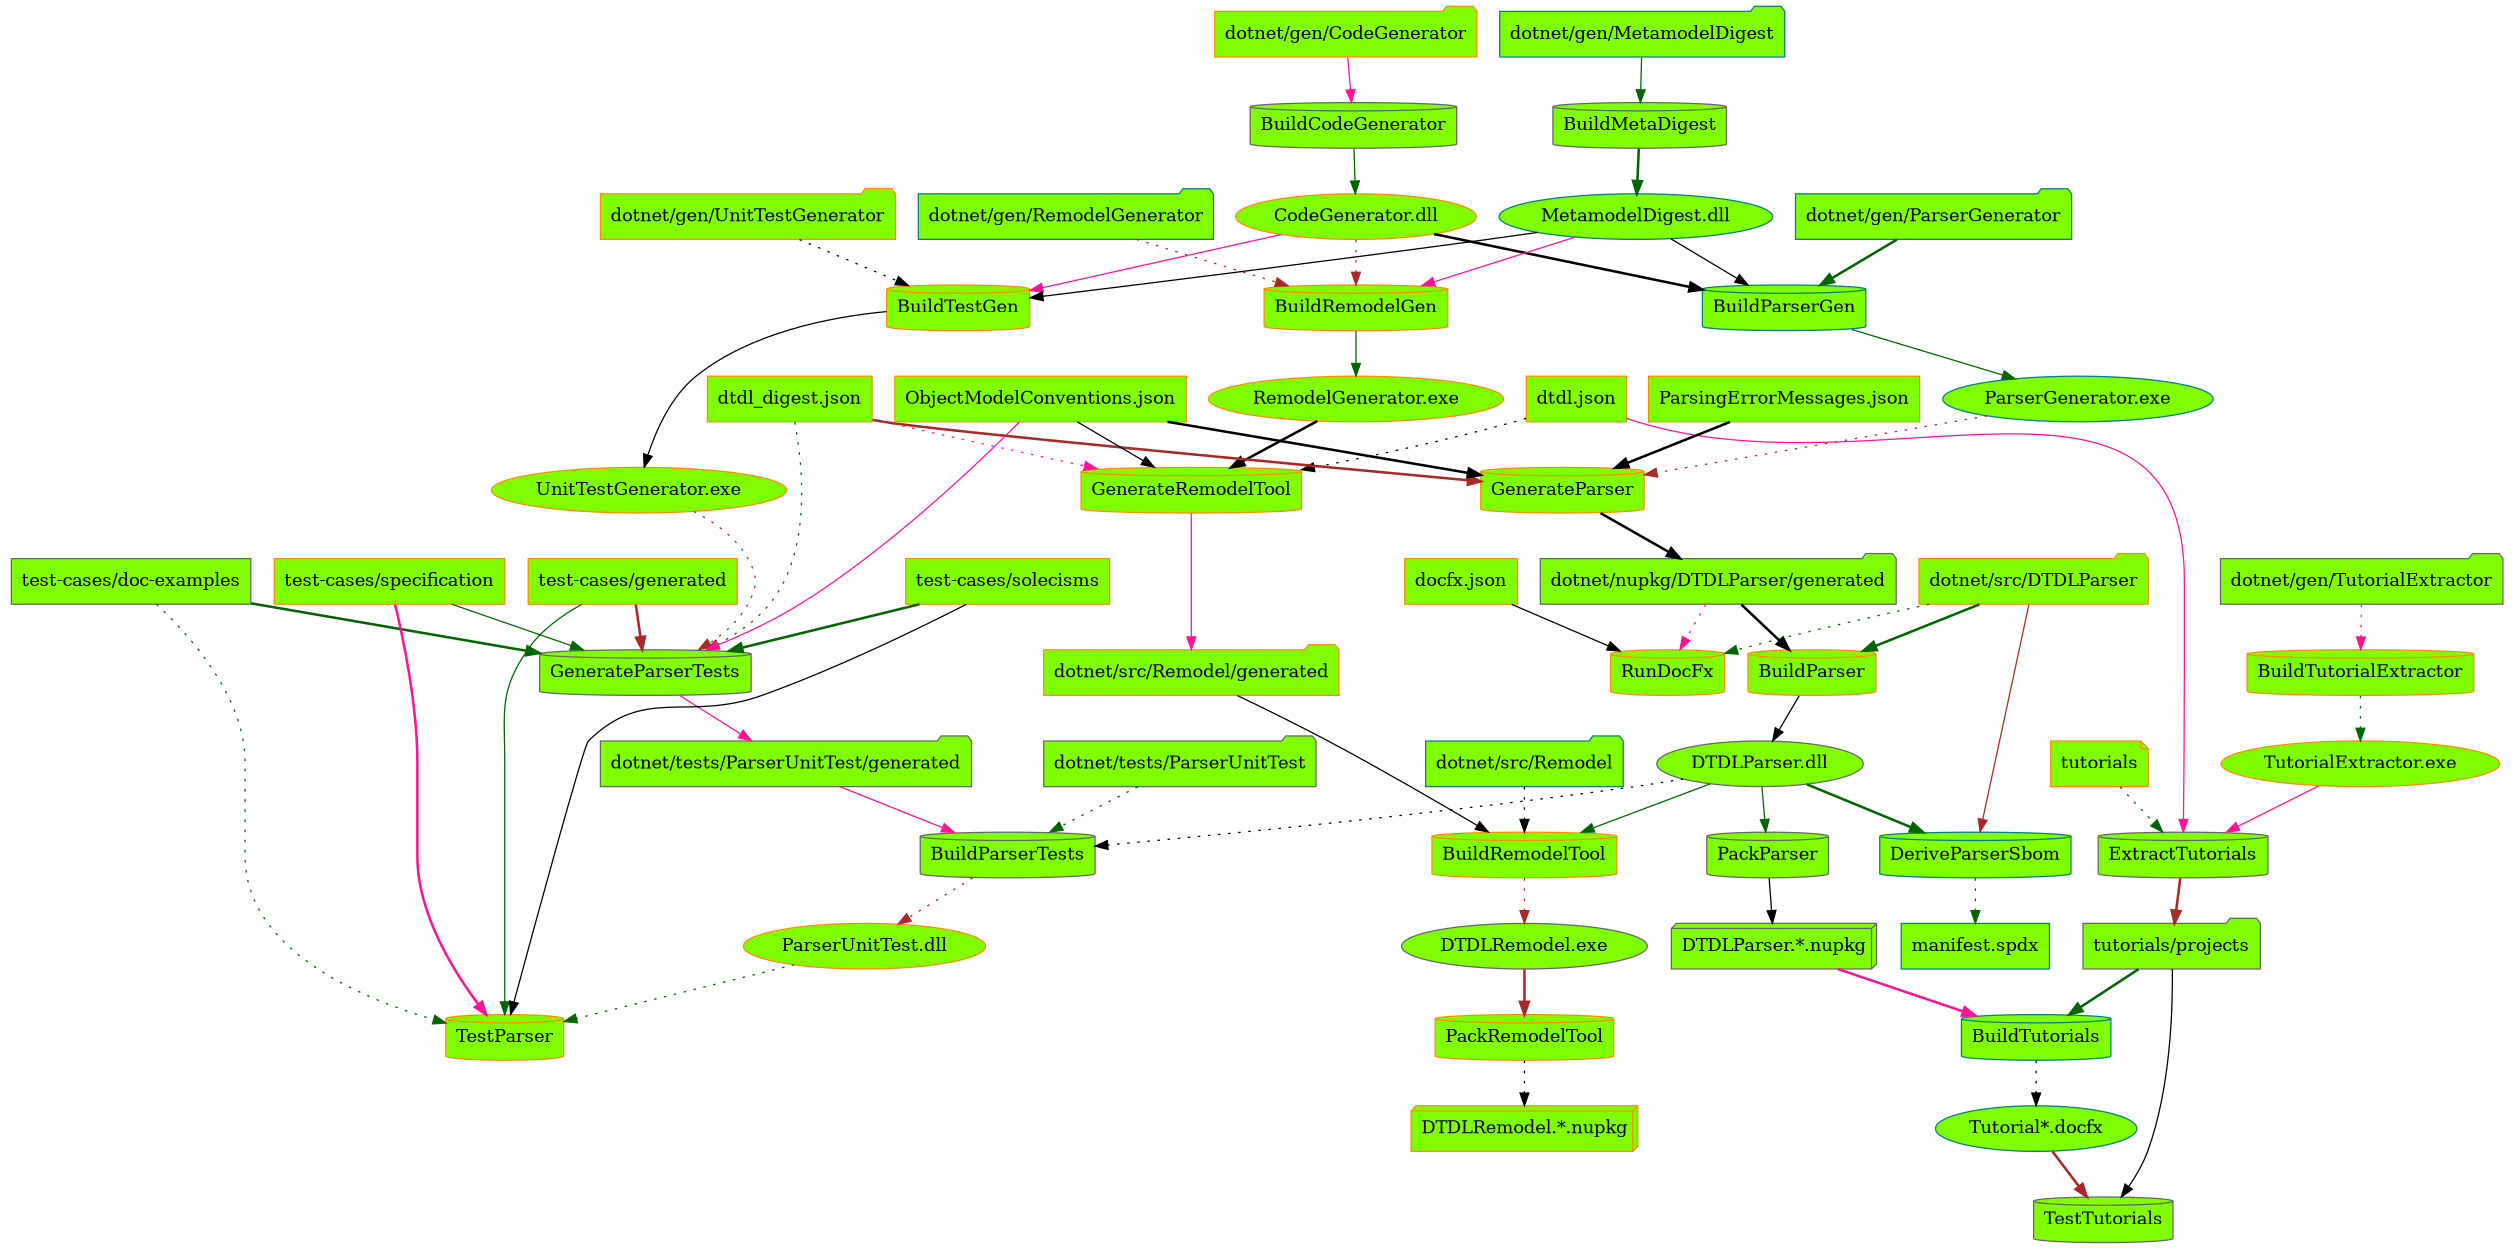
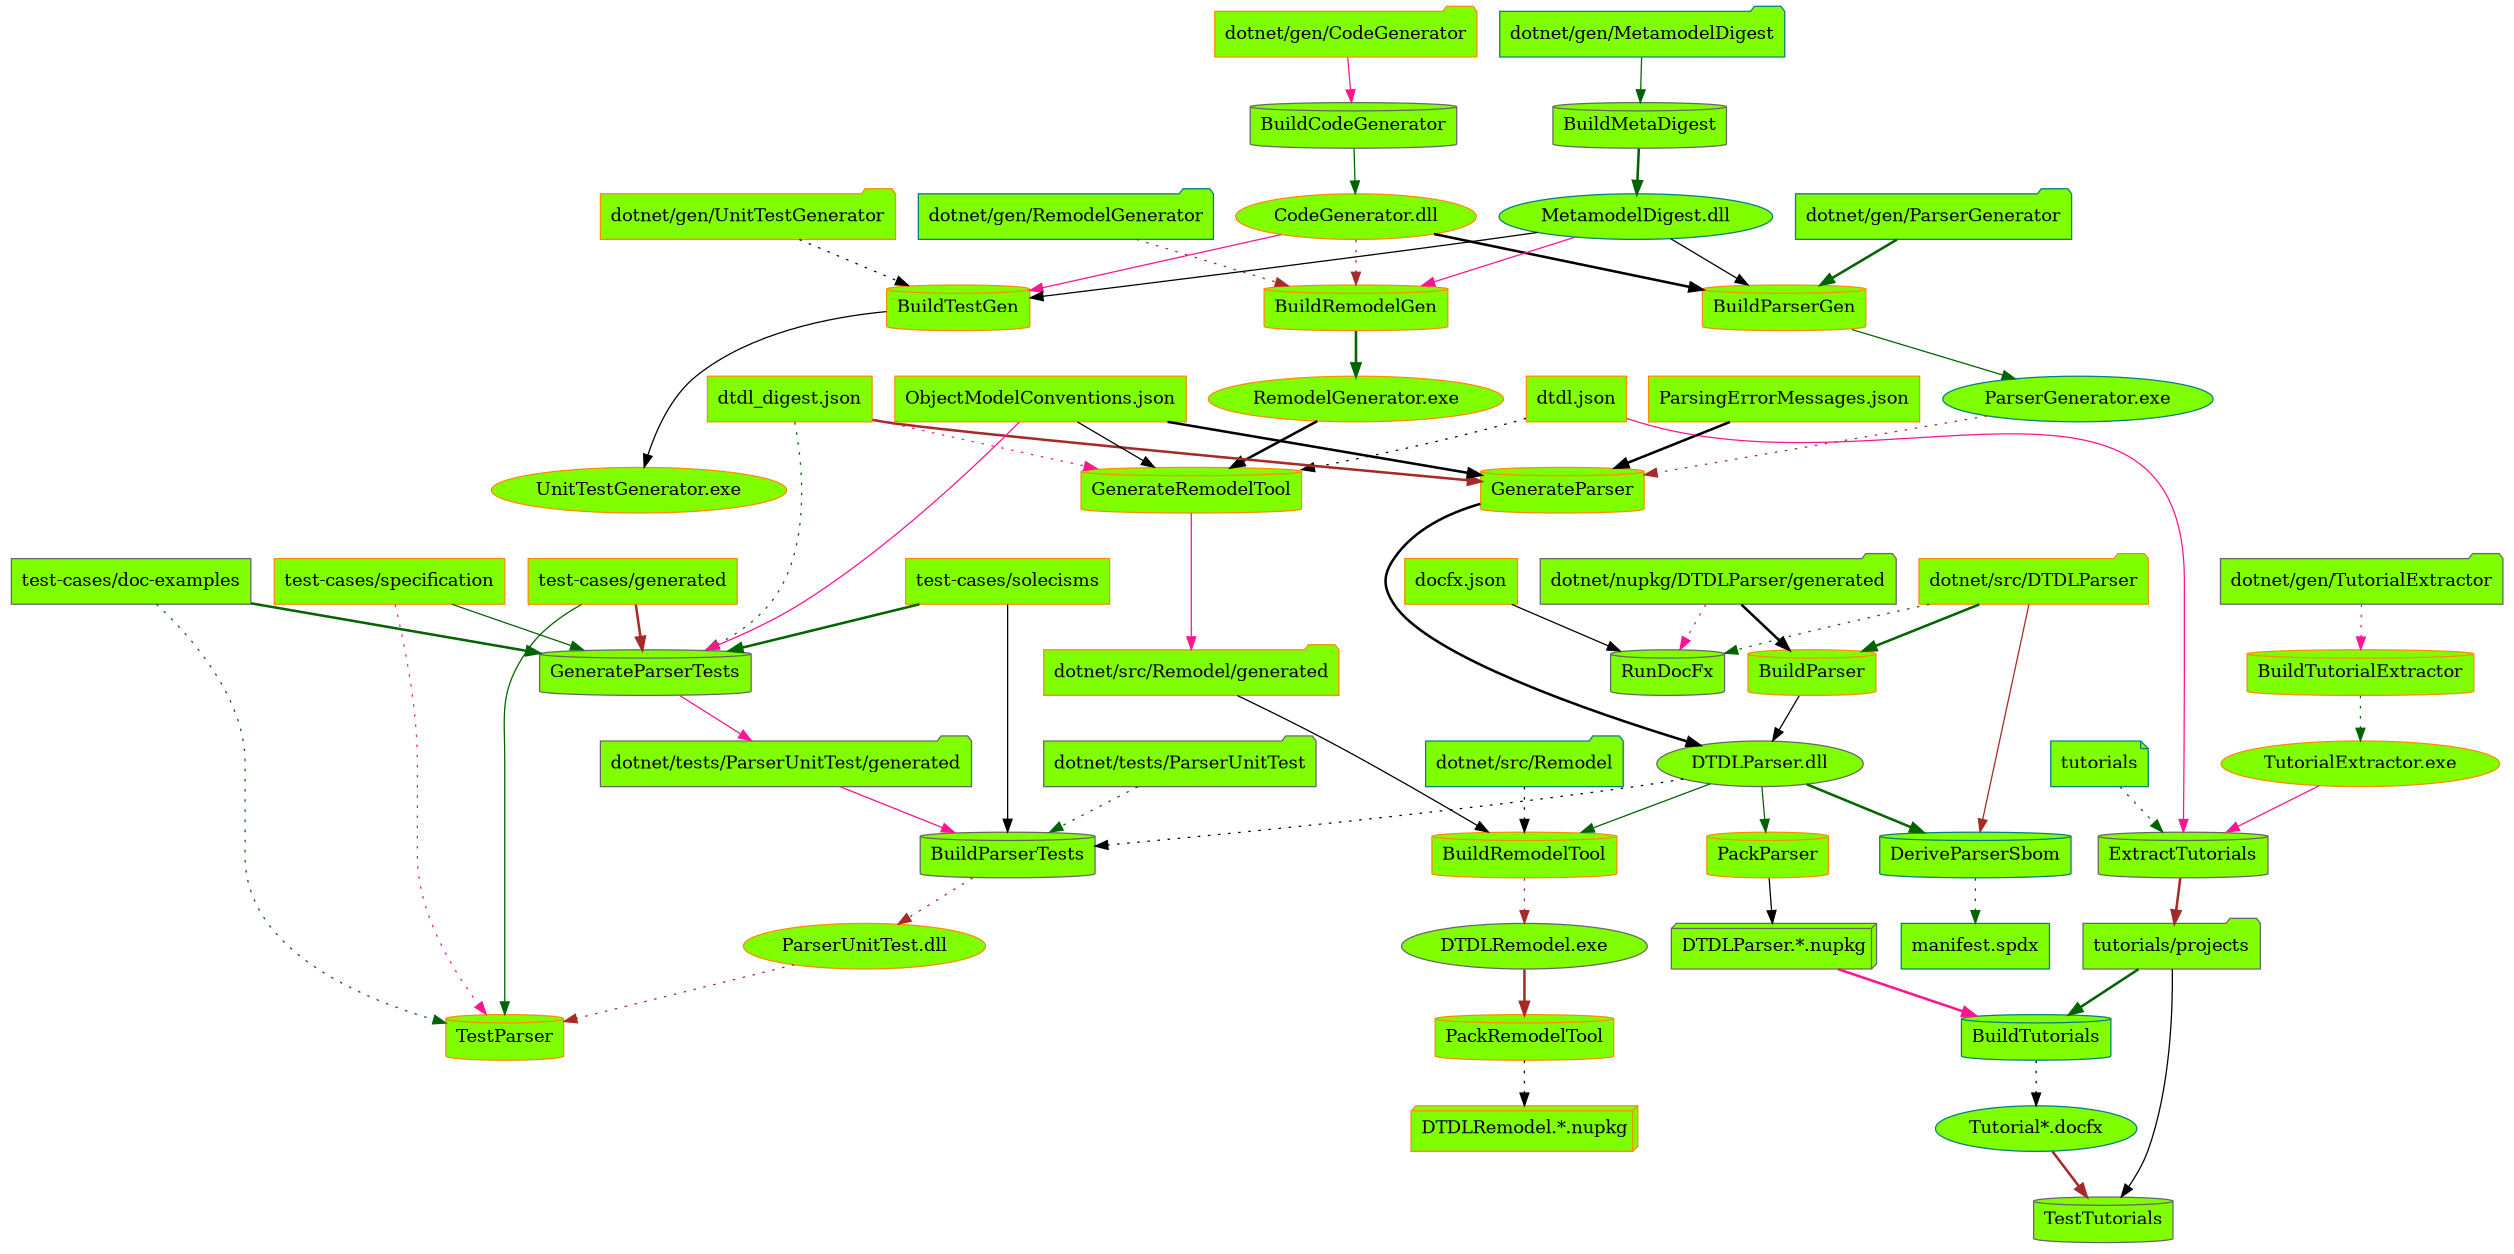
(1784, 308) -> (1784, 308)
(1356, 347) -> (1356, 347)
(1635, 533) -> (1463, 655)
(754, 573) -> none
(1668, 673) -> (1668, 673)
(648, 709) -> (1008, 712)
(2100, 764) -> (2100, 764)
(417, 811) -> (417, 811)
(1768, 855) -> (1768, 855)
(686, 992) -> (686, 992)
